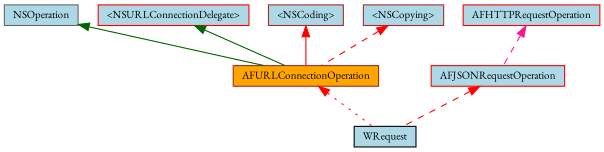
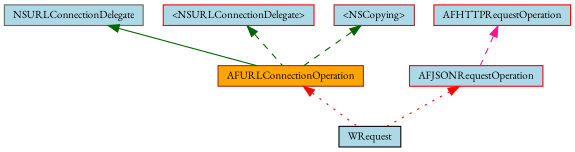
(41, 15) -> (74, 15)
(306, 15) -> none
(245, 48) -> (268, 50)
(350, 48) -> (328, 49)
(437, 109) -> (418, 109)
